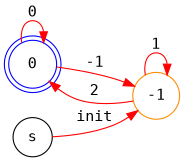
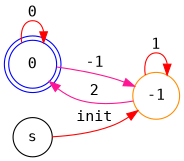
(91, 73) -> (91, 73)
(94, 103) -> (94, 103)
